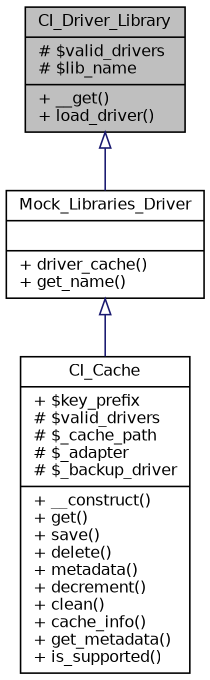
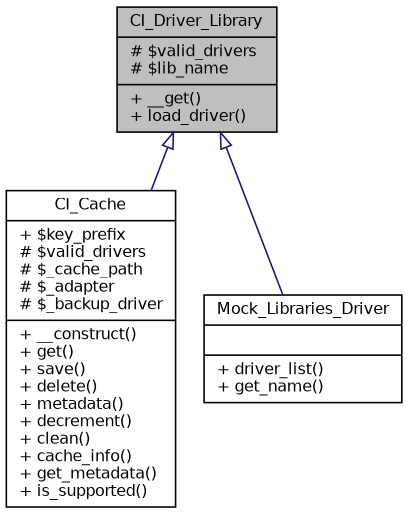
(84, 265) -> (271, 369)
(105, 335) -> (159, 169)
